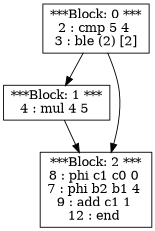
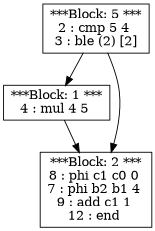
(96, 29) -> (96, 29)
